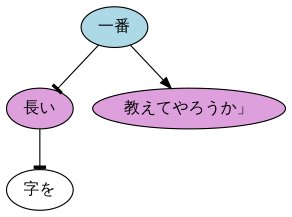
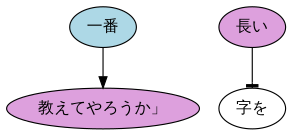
(79, 66) -> none
